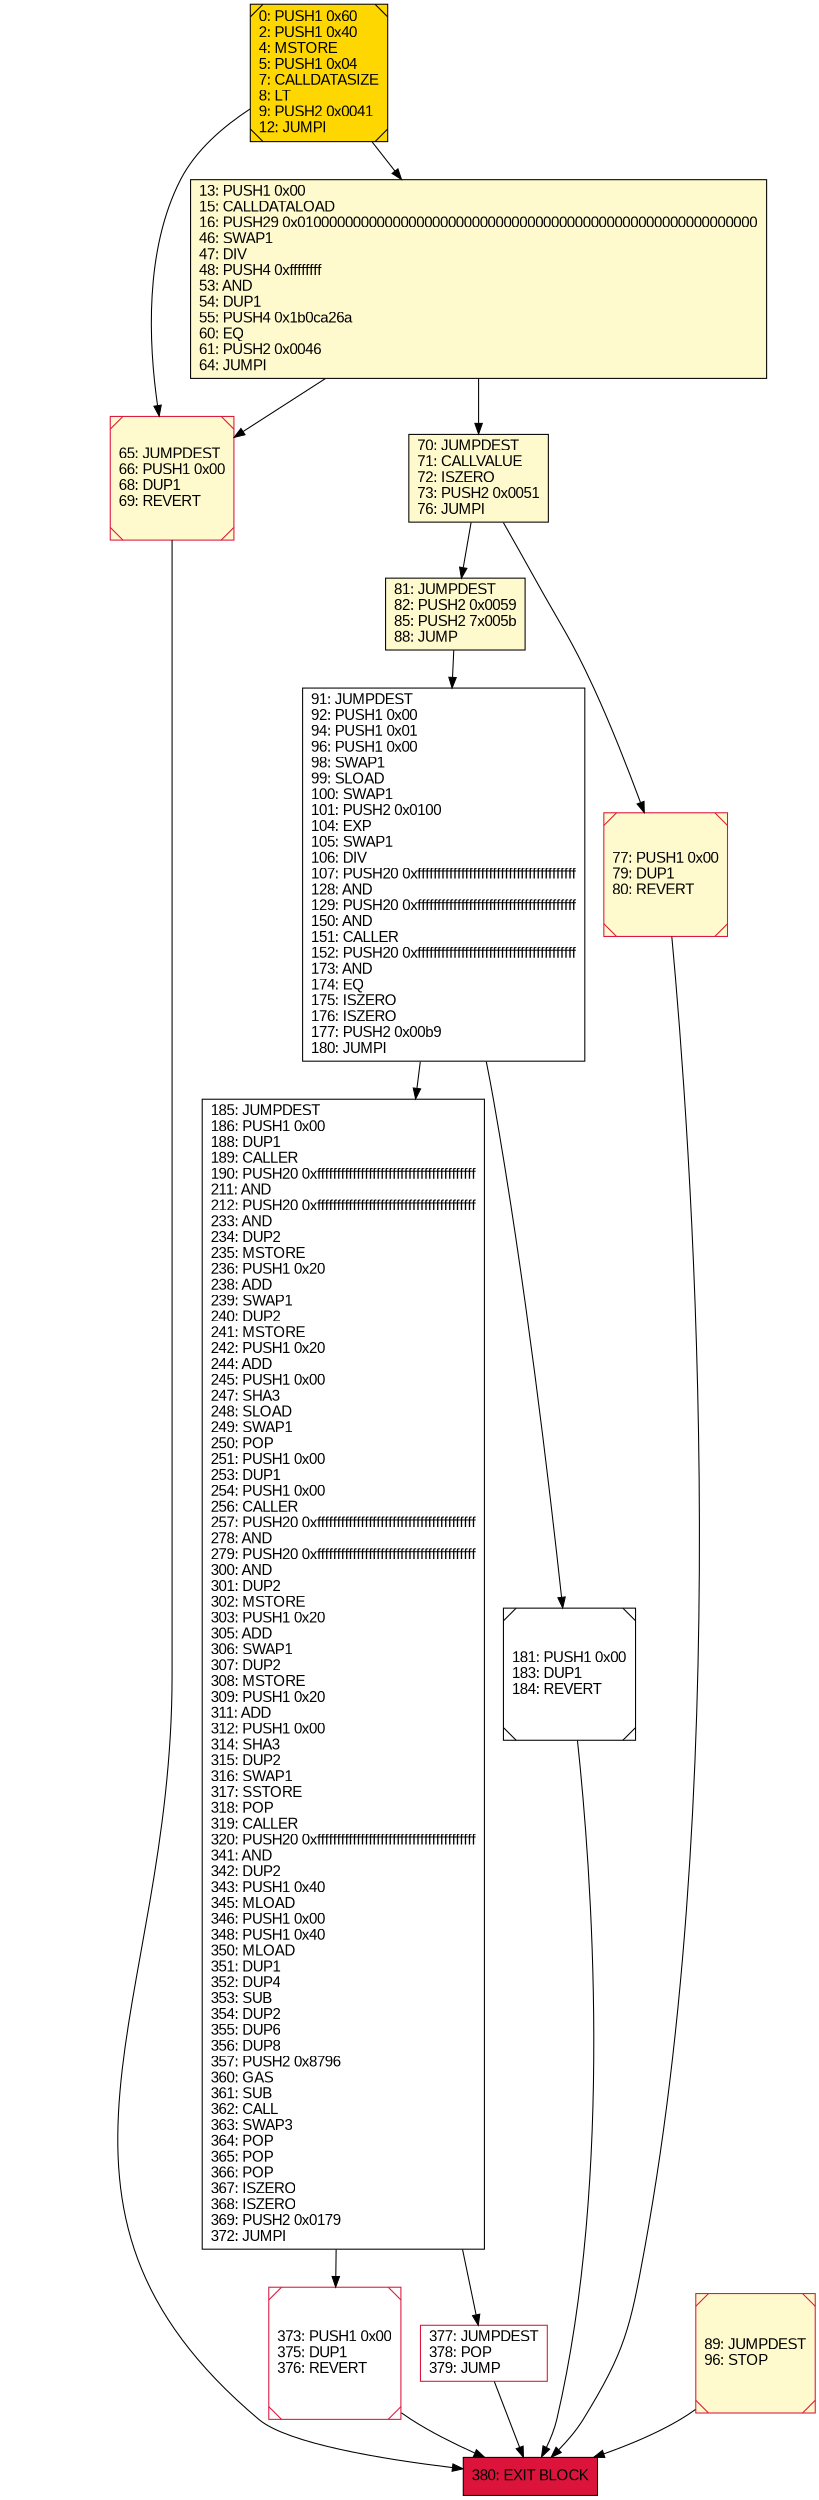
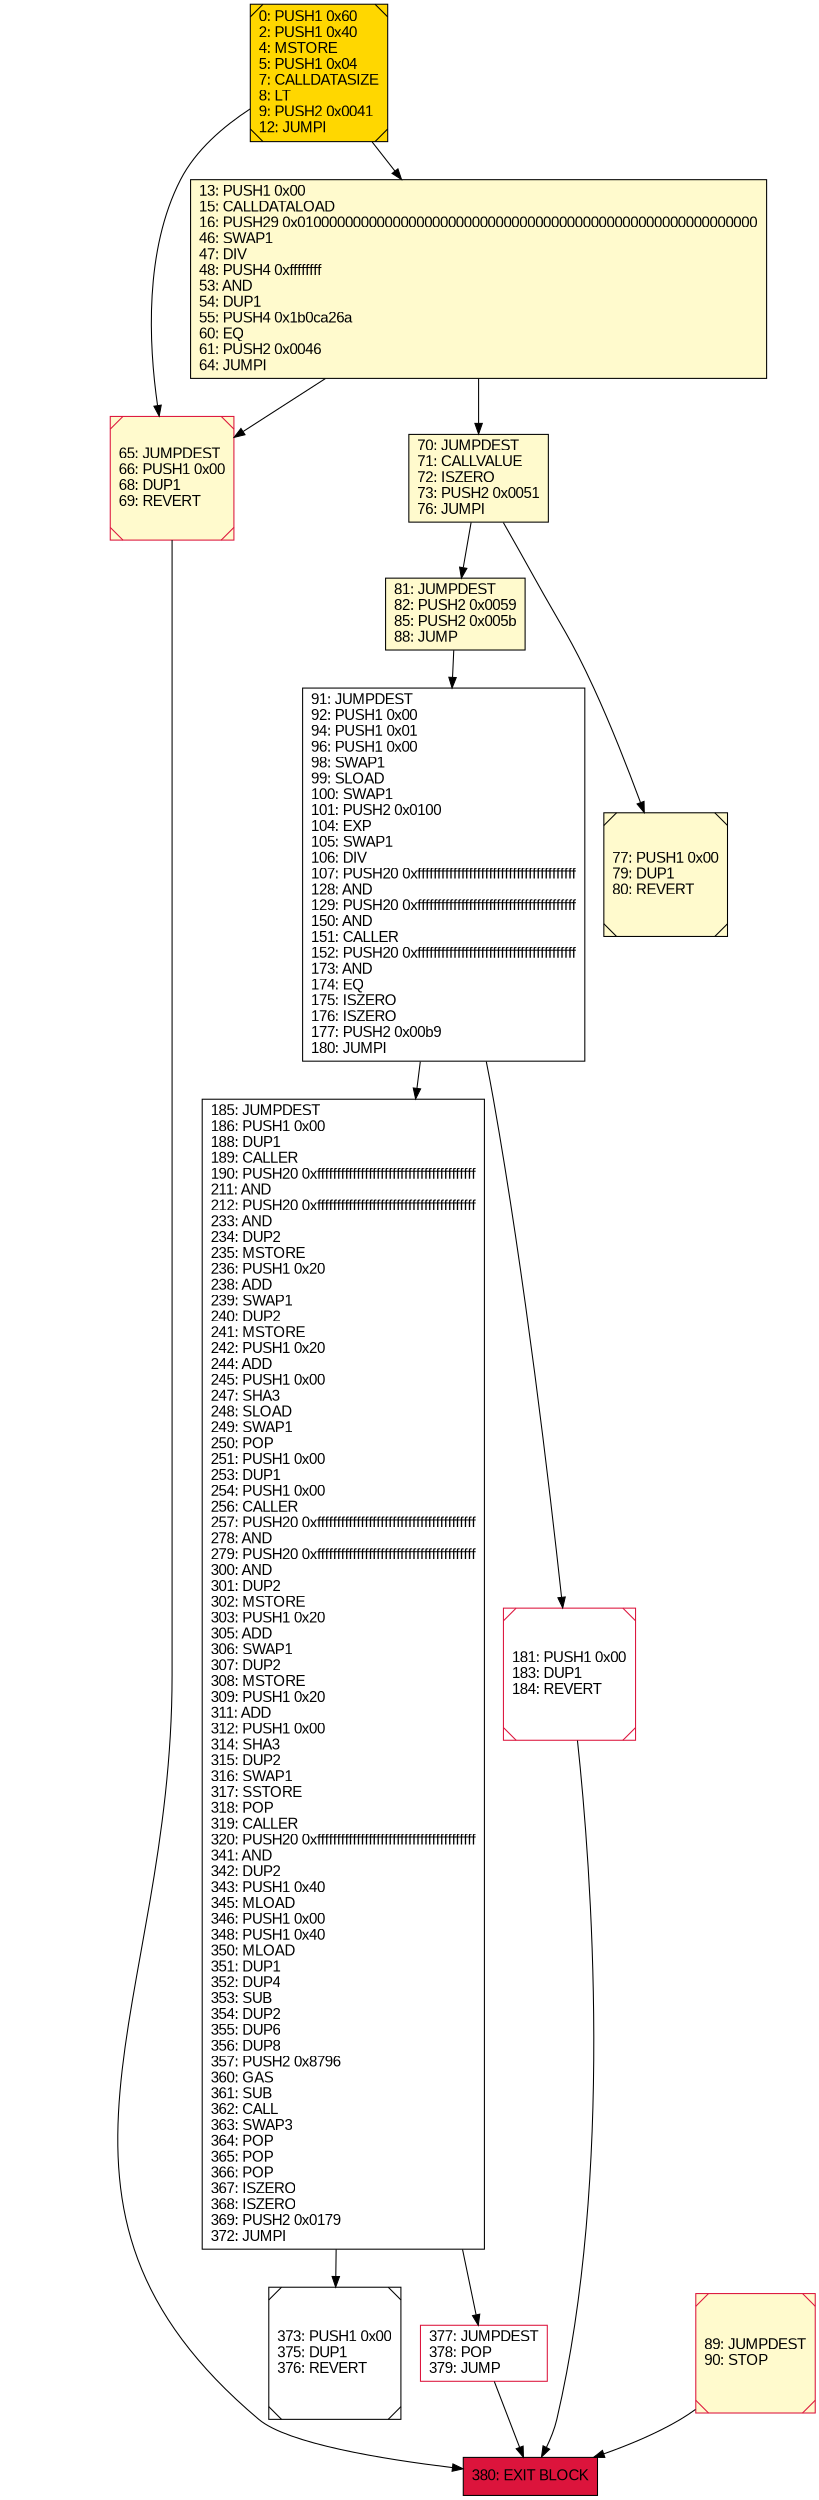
(455, 614) -> (455, 614)
(666, 875) -> (666, 875)
(569, 1674) -> (569, 1674)
(696, 1705) -> none
(335, 2353) -> (335, 2353)
(756, 2353) -> (756, 2353)
(437, 2435) -> none
